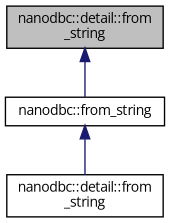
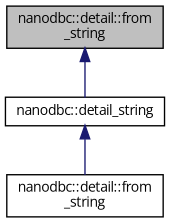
(85, 111) -> (85, 111)
